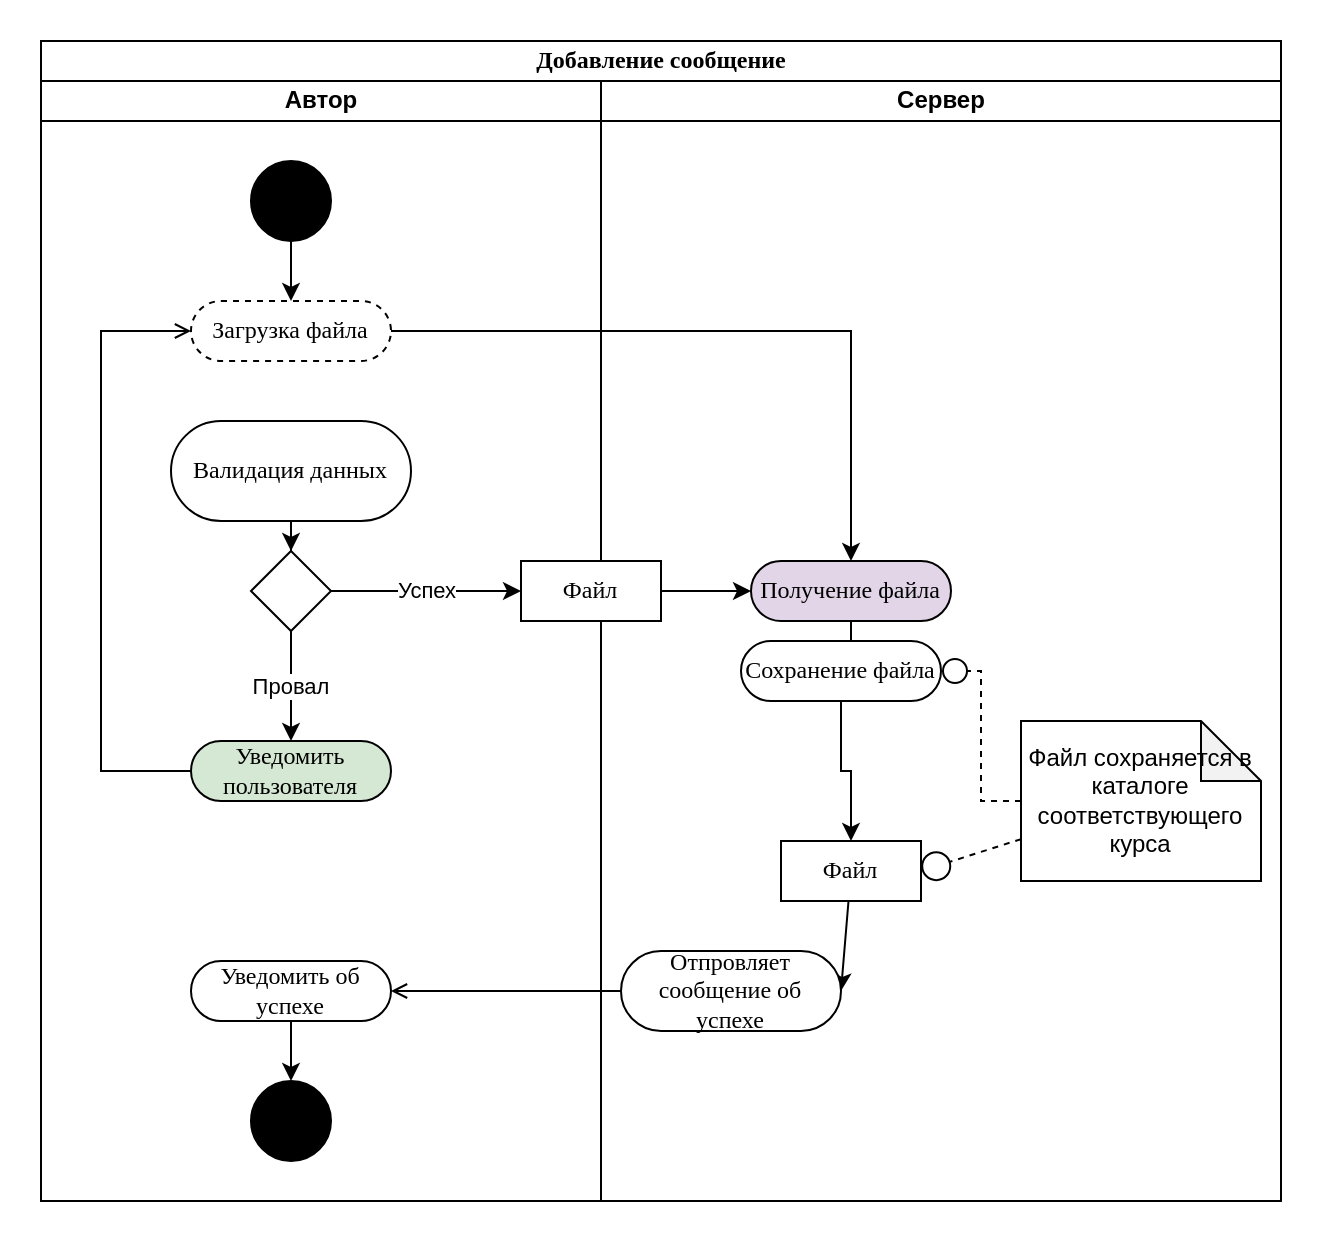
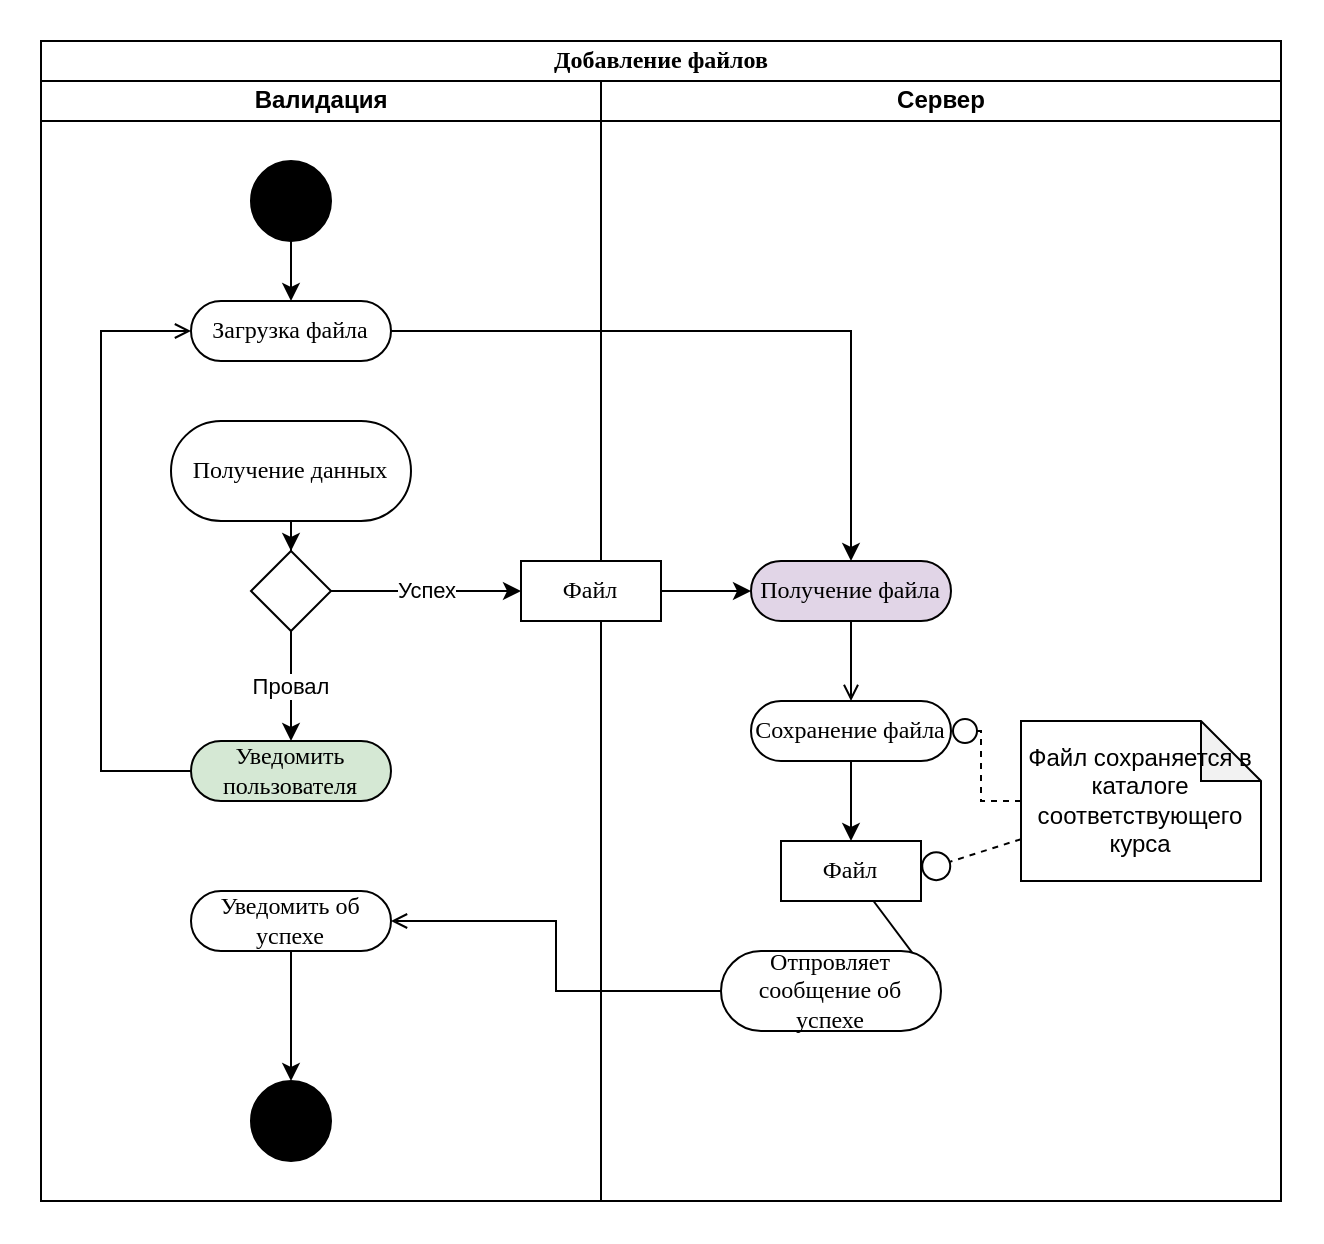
(662, 61) -> (662, 61)
(322, 101) -> (322, 101)
(291, 331) -> (291, 331)
(291, 471) -> (291, 471)
(841, 671) -> (851, 731)
(291, 991) -> (291, 921)
(731, 991) -> (831, 991)
